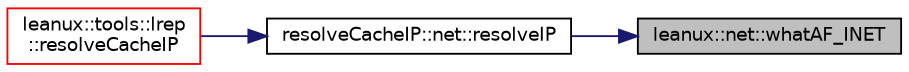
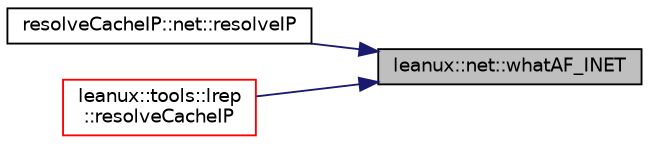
(225, 36) -> (308, 90)
